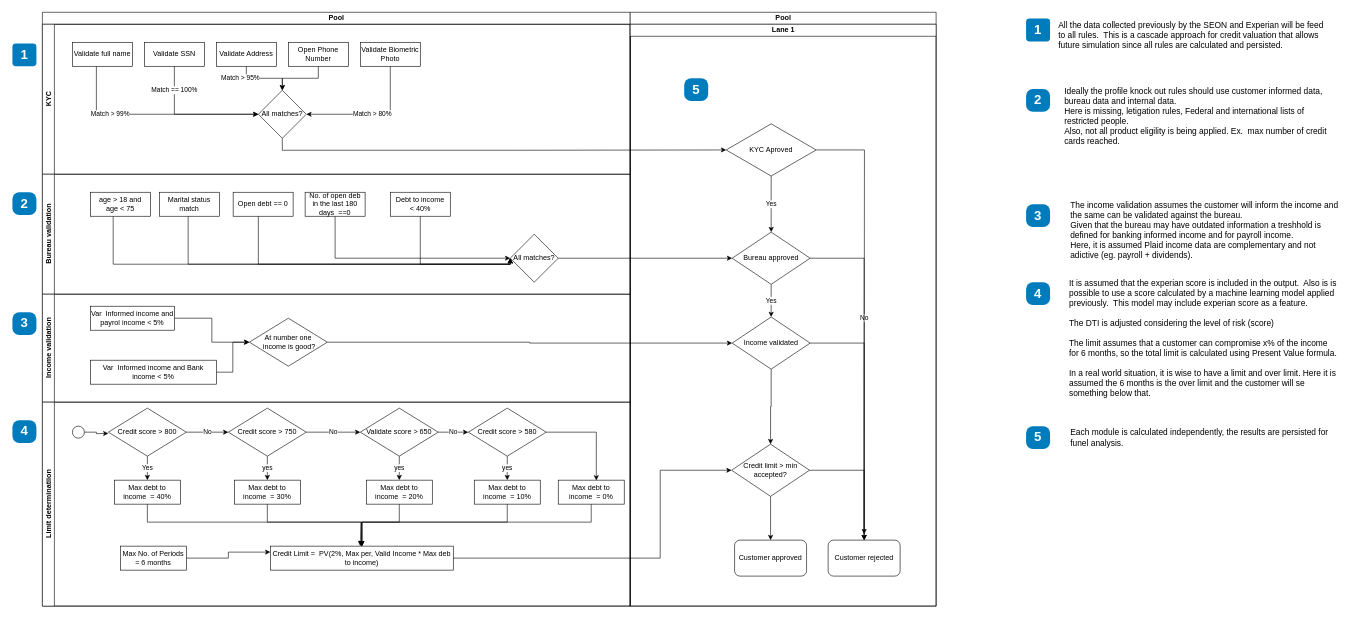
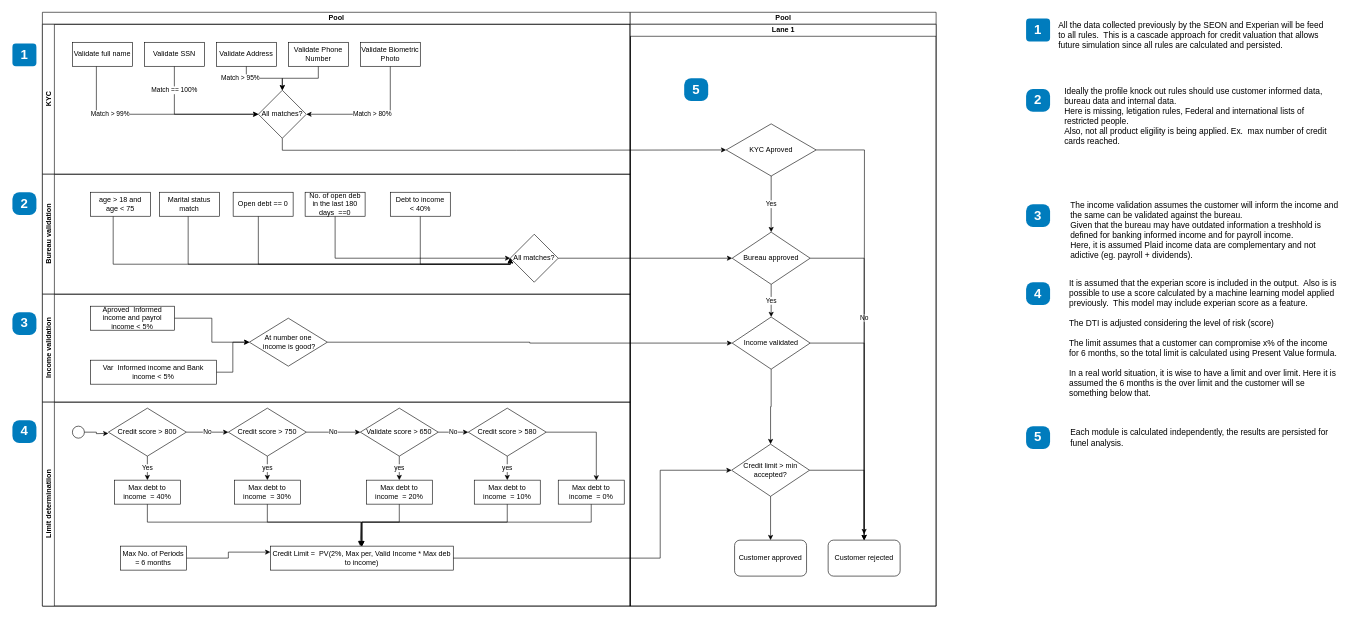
(318, 54) -> (318, 54)
(132, 318) -> (132, 318)
